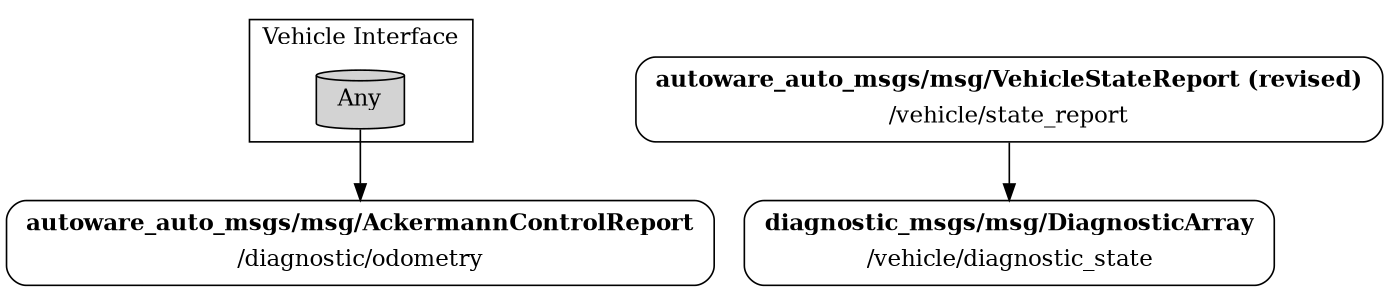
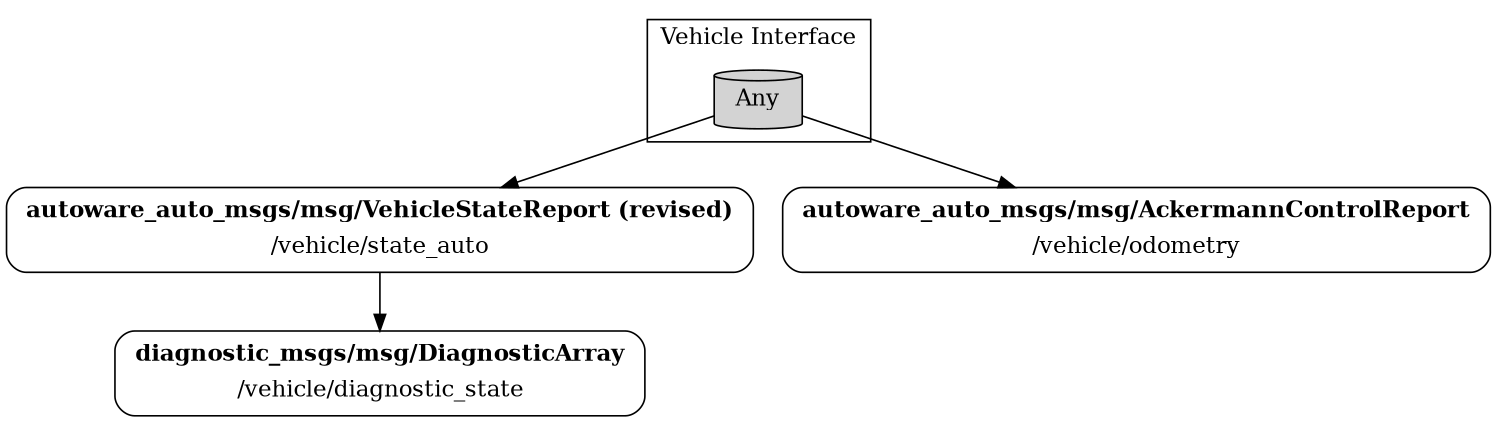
(1009, 116) -> (380, 246)
none -> (615, 149)
(360, 259) -> (1136, 246)
